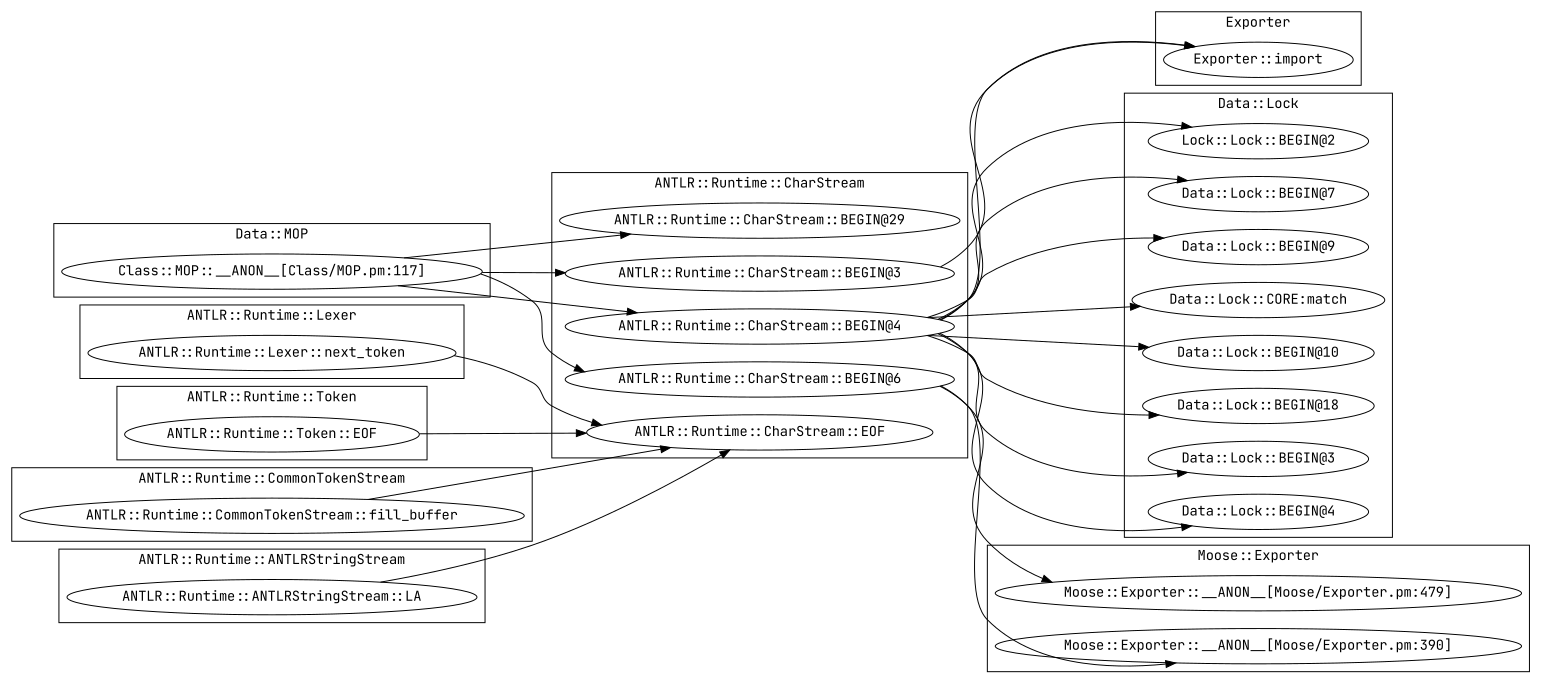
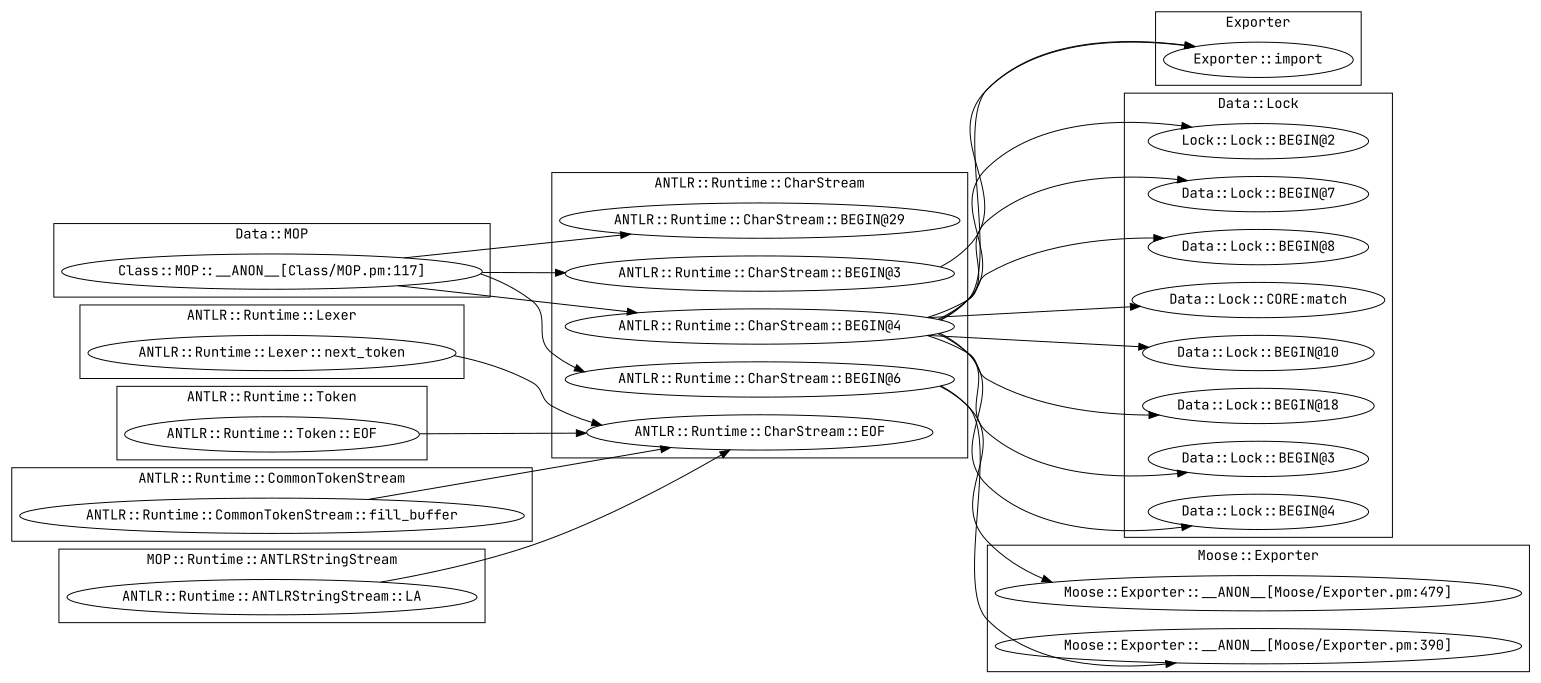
(1258, 247) -> (1258, 247)
(272, 560) -> (272, 560)
